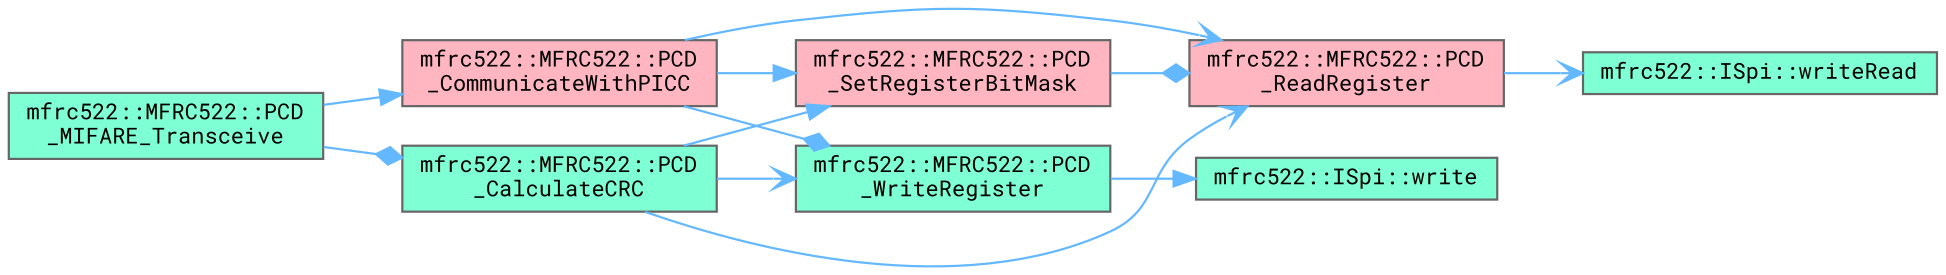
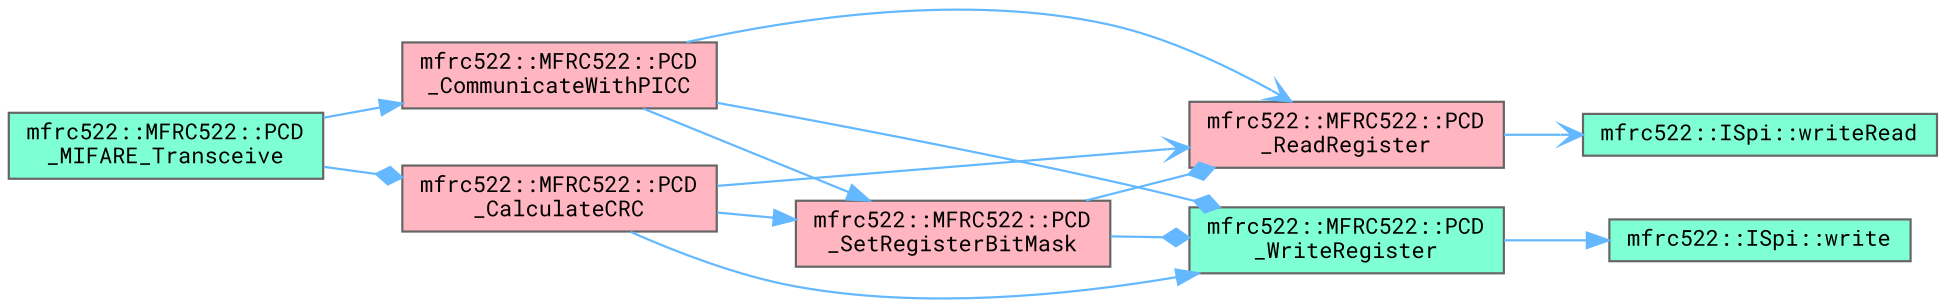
(560, 179) -> (560, 199)
(745, 179) -> (899, 297)
none -> (1137, 237)
